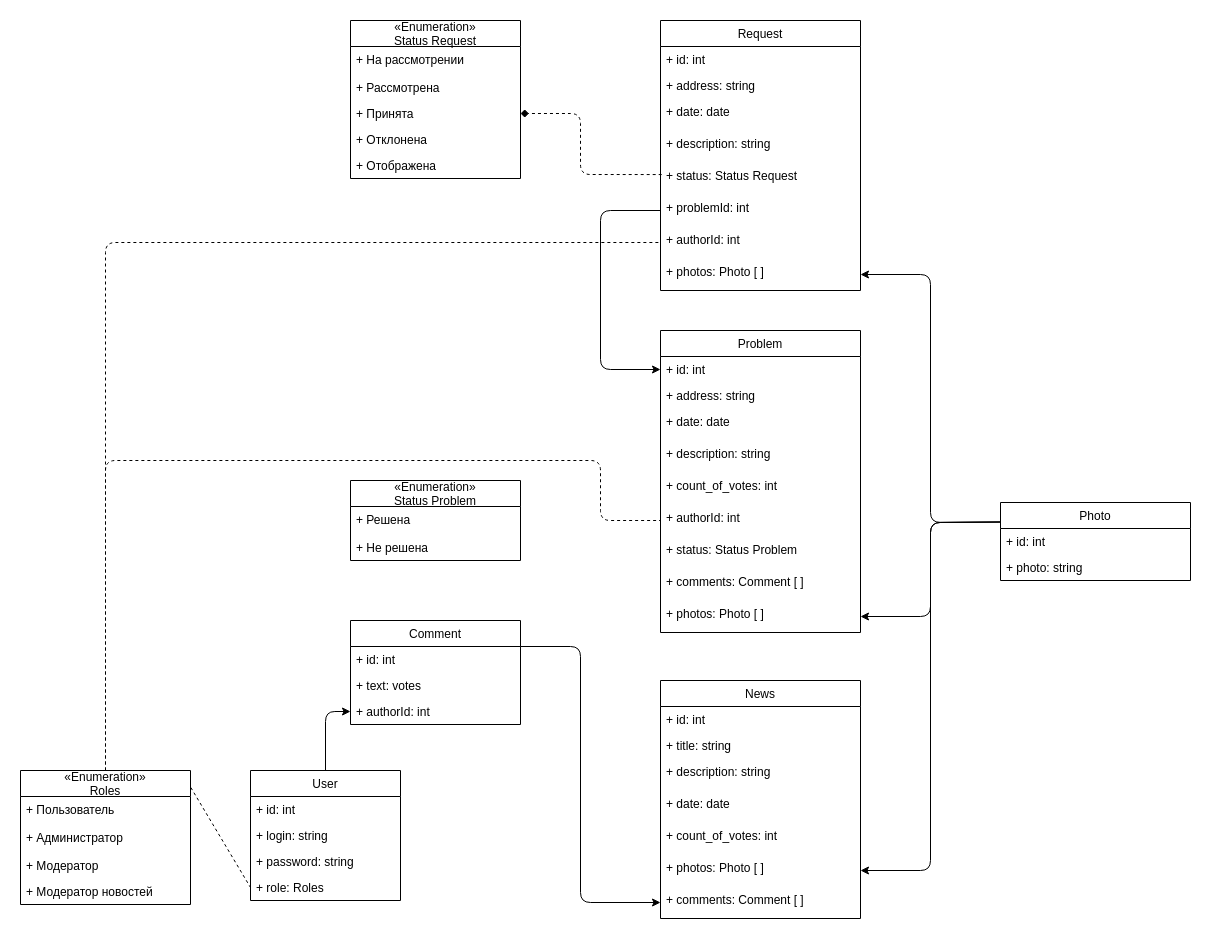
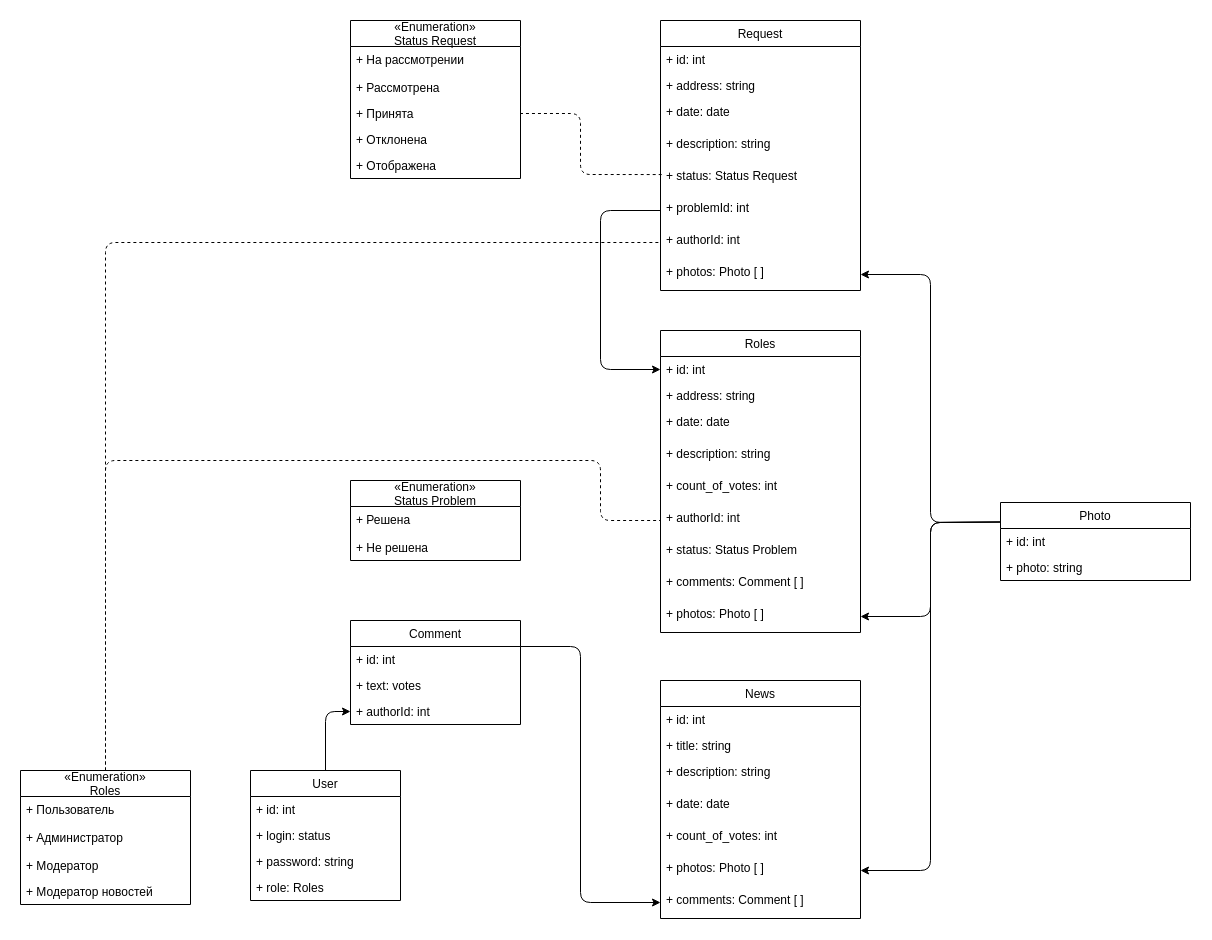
(529, 114) -> (525, 114)
(760, 344) -> (760, 344)
(297, 836) -> (299, 836)
(221, 838) -> none
